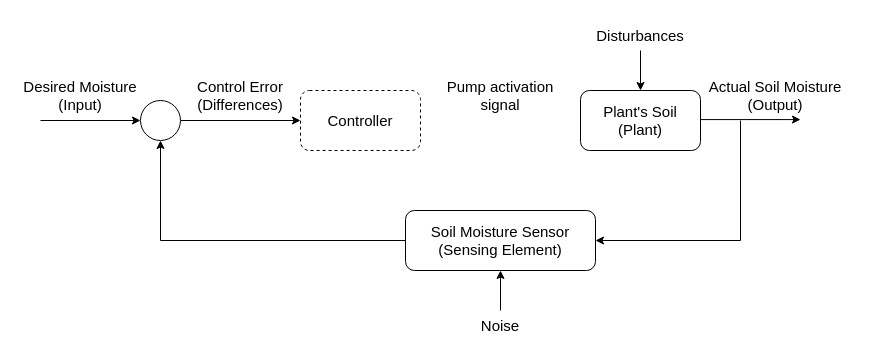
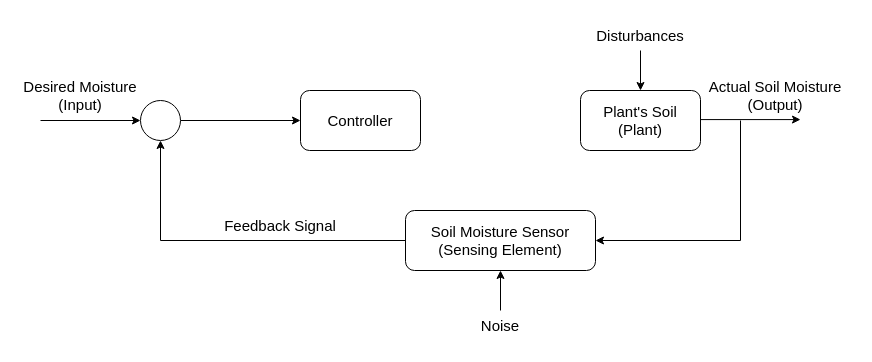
(241, 96) -> none
(501, 96) -> none
(361, 121) -> (361, 121)
none -> (281, 226)
